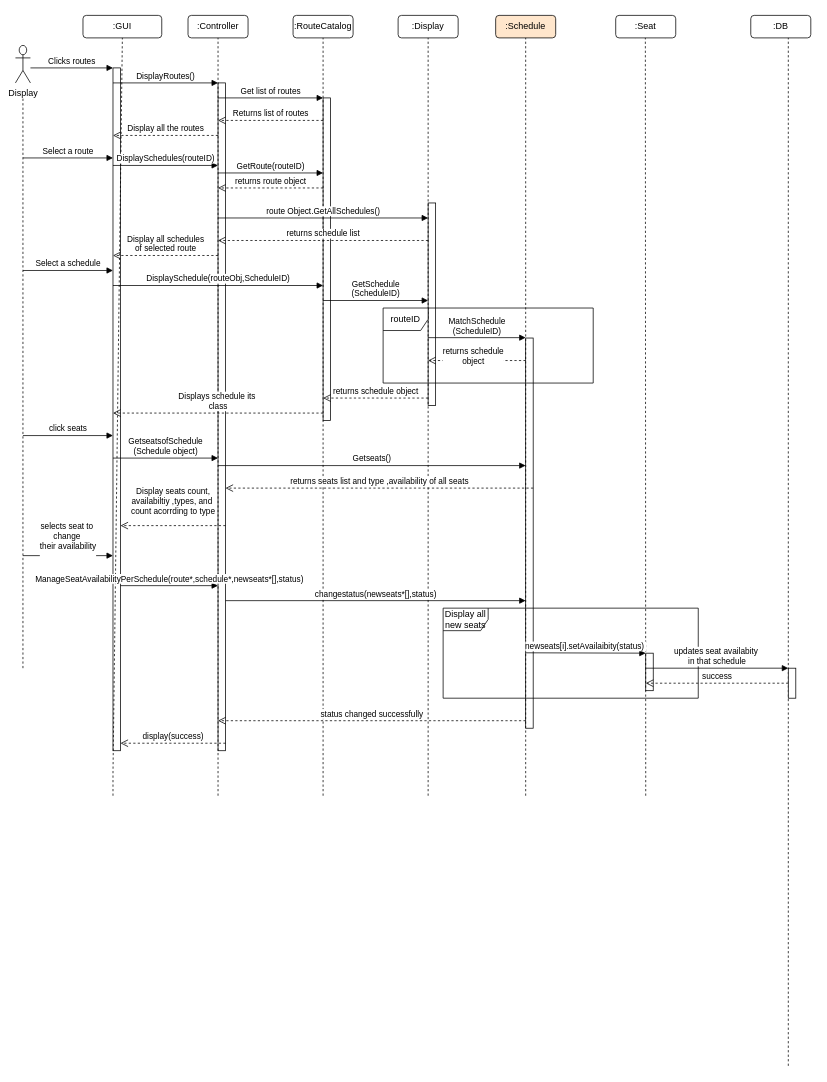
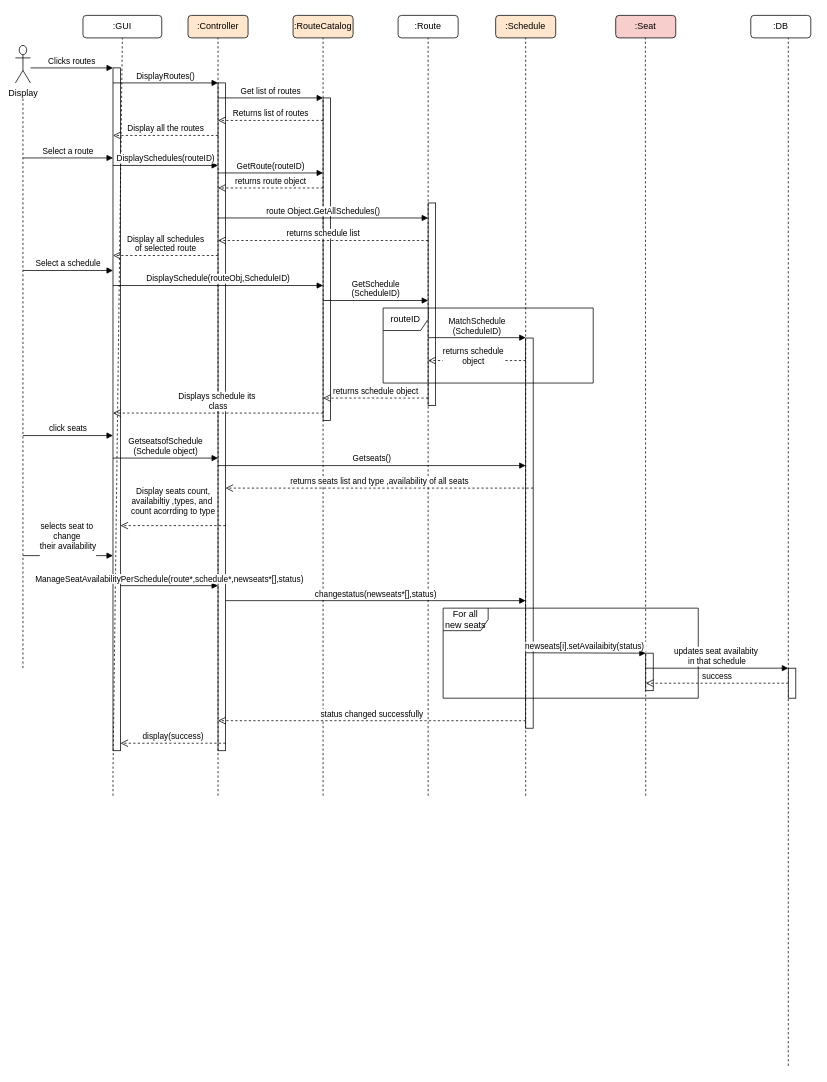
(218, 27) -> (218, 27)
(323, 27) -> (323, 27)
(428, 27) -> (428, 27)
(645, 27) -> (645, 27)
(465, 619) -> (465, 619)
